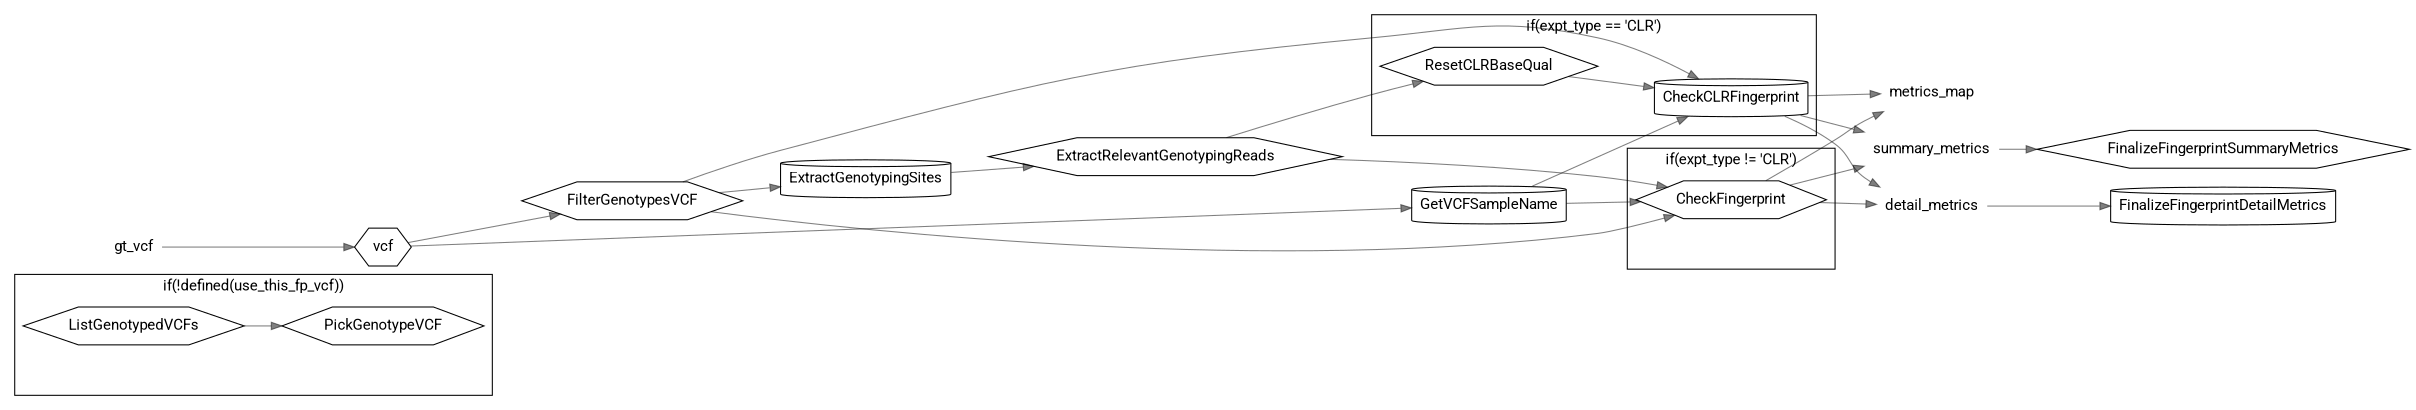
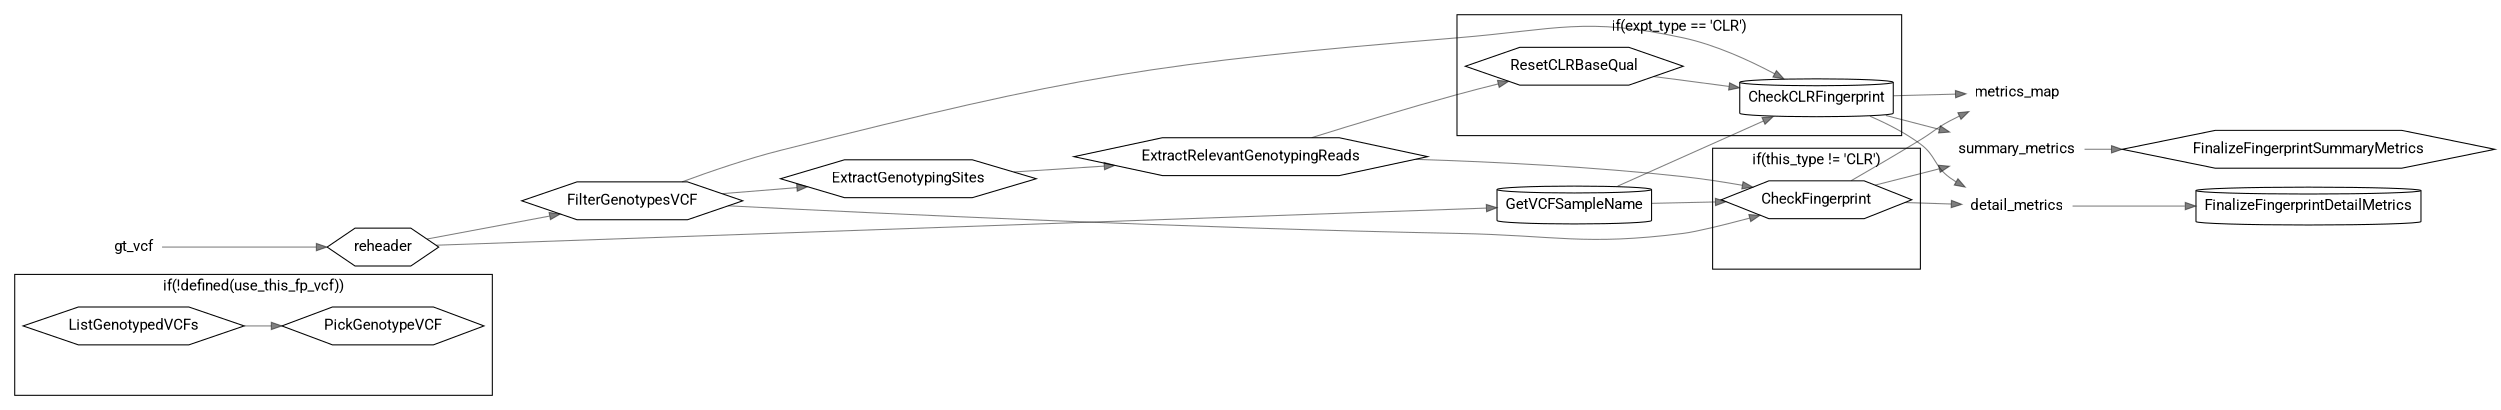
(1731, 160) -> (1816, 160)
(866, 179) -> (908, 179)
(383, 247) -> (383, 247)
